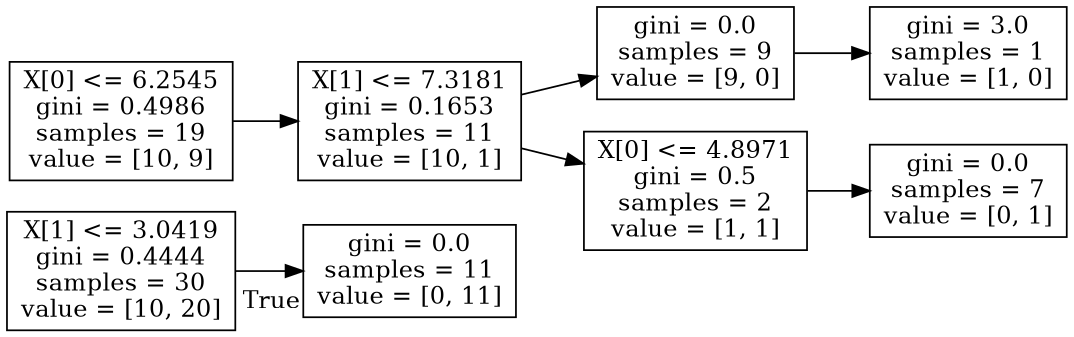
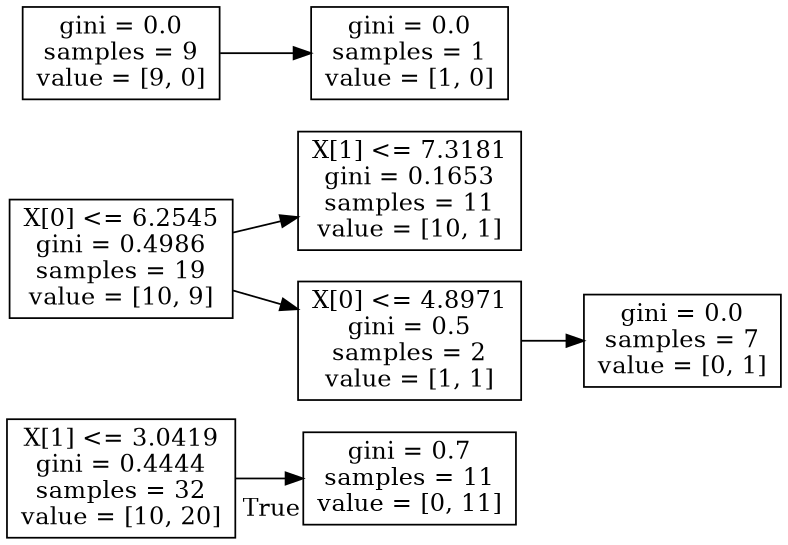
(968, 53) -> (410, 53)
(550, 88) -> none
(544, 154) -> (257, 297)
(121, 271) -> (121, 478)
(410, 271) -> (410, 478)
